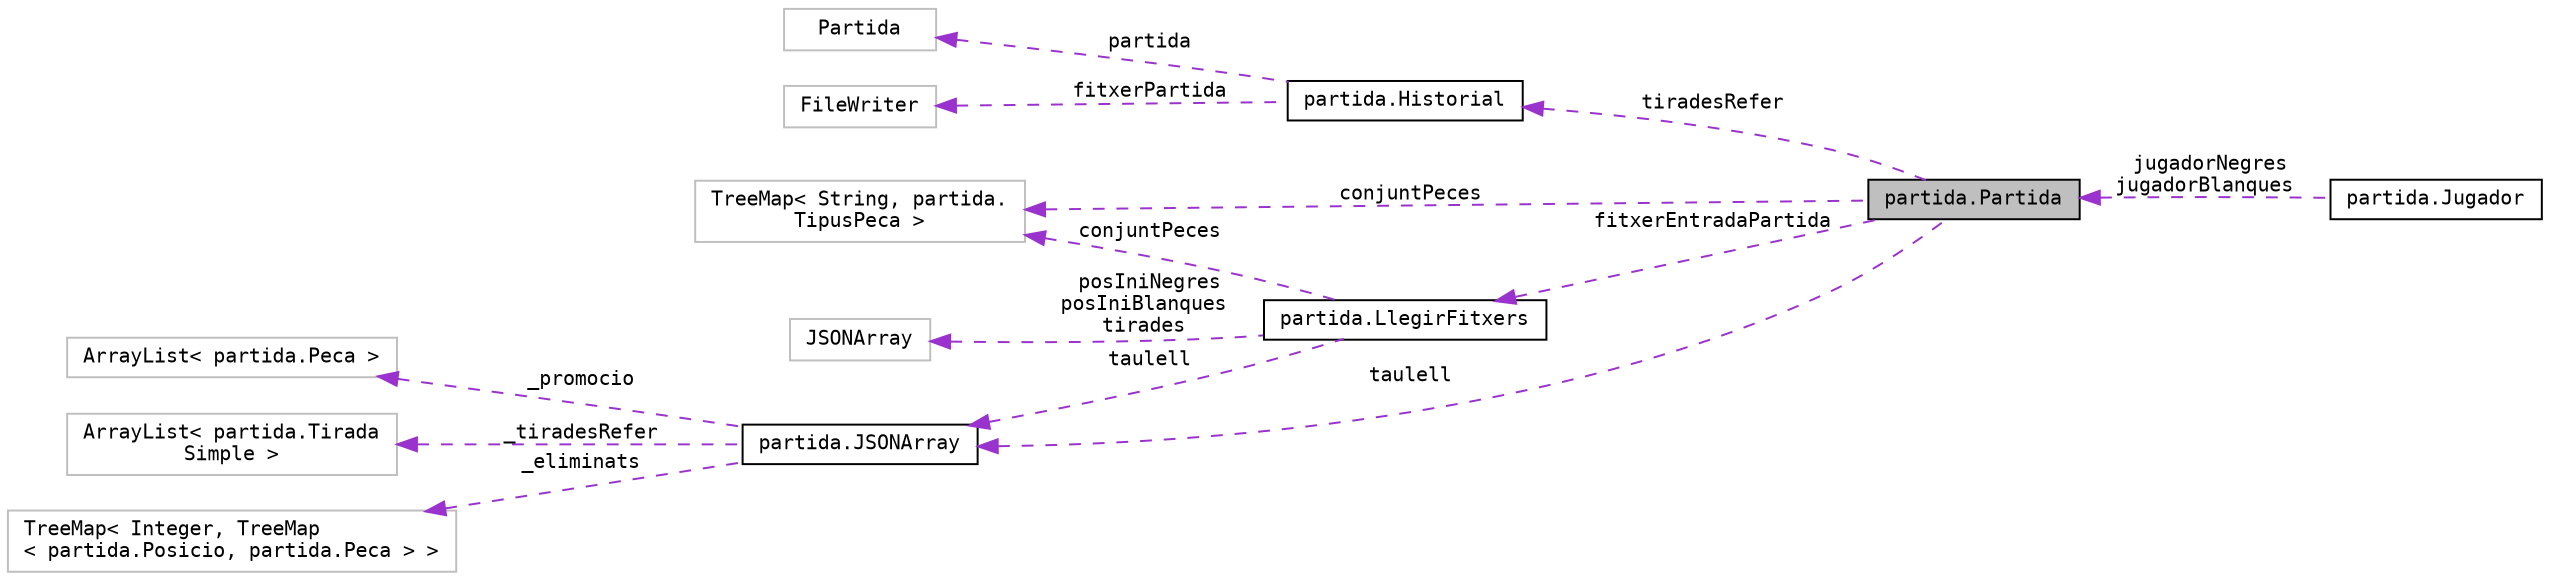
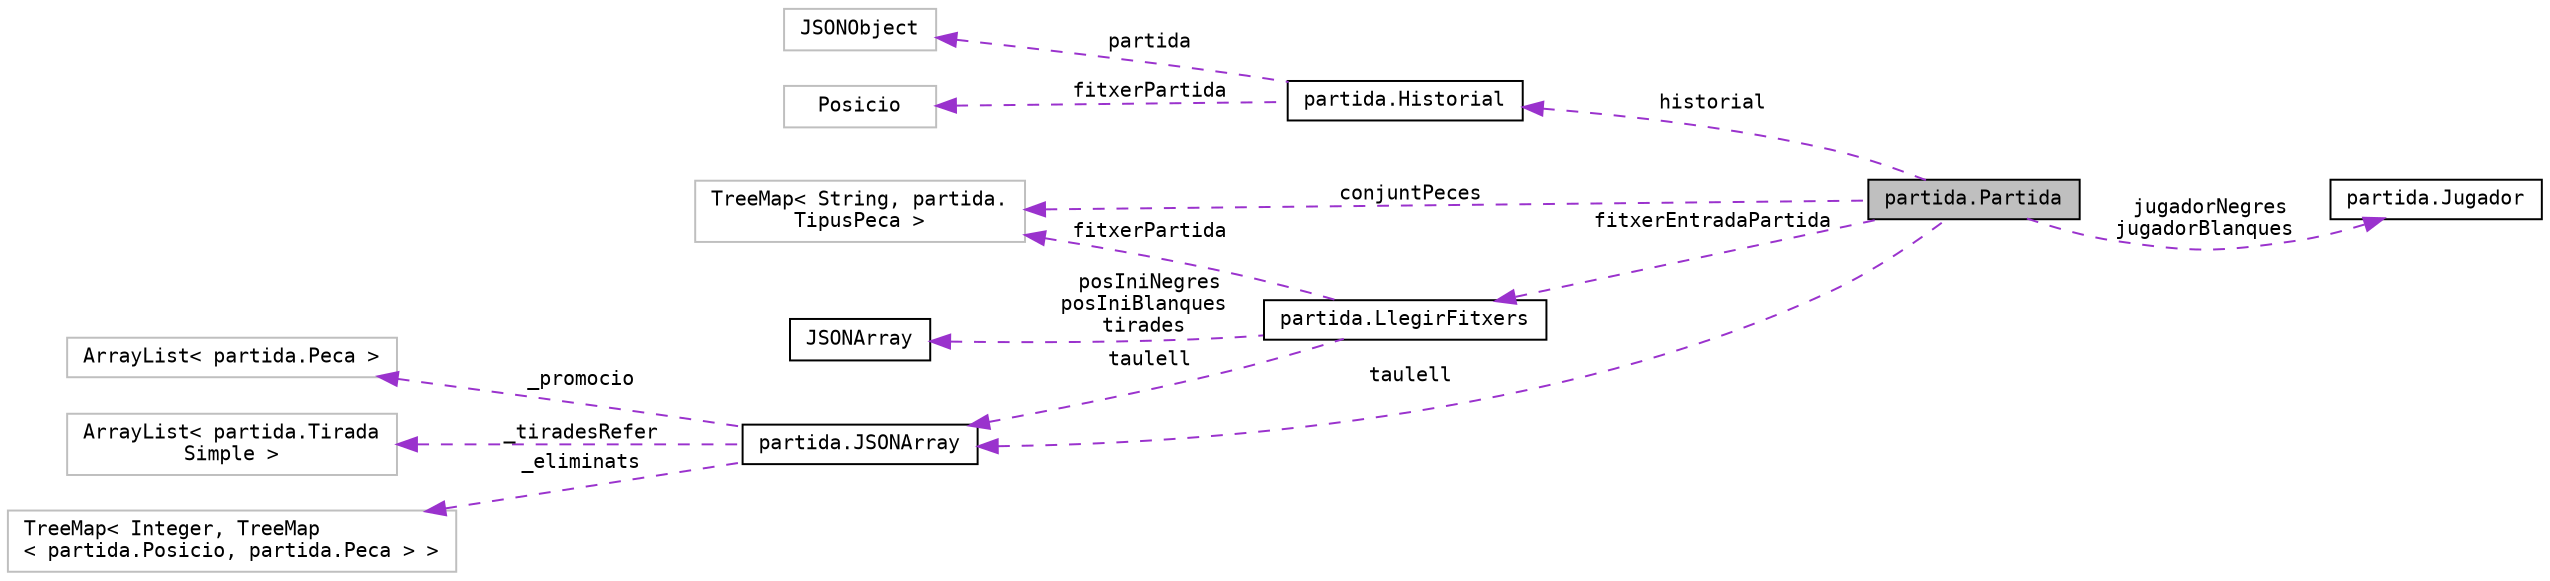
(860, 30) -> (860, 30)
(1707, 104) -> (1707, 104)
(860, 107) -> (860, 107)
(2215, 197) -> (2195, 249)
(1145, 232) -> (1145, 232)
(860, 340) -> (860, 340)
